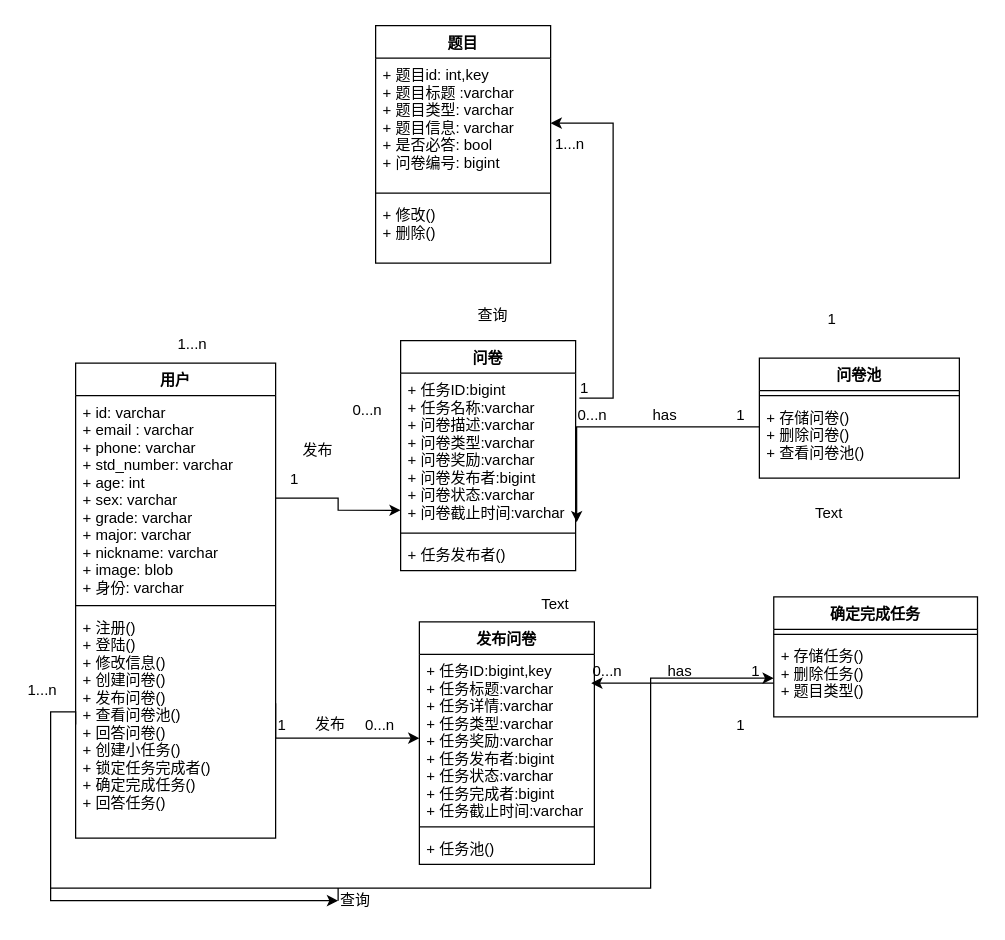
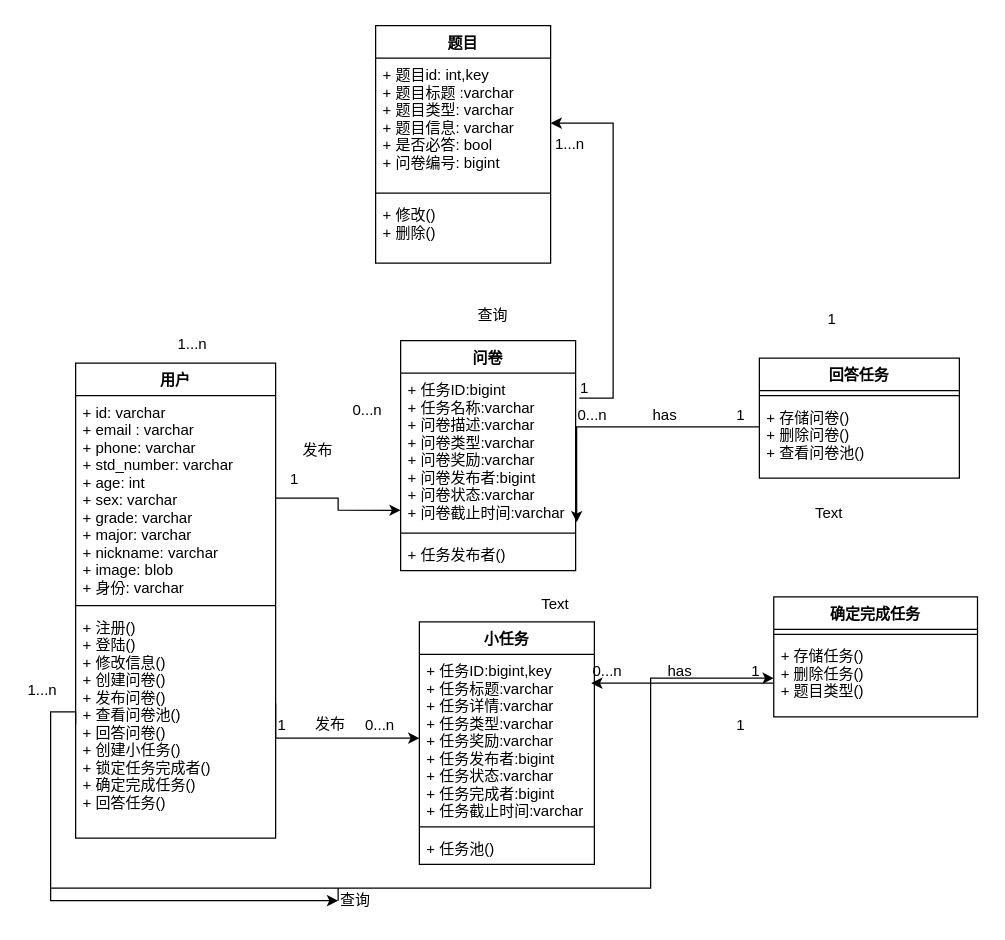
(859, 375) -> (859, 375)
(506, 639) -> (506, 639)
